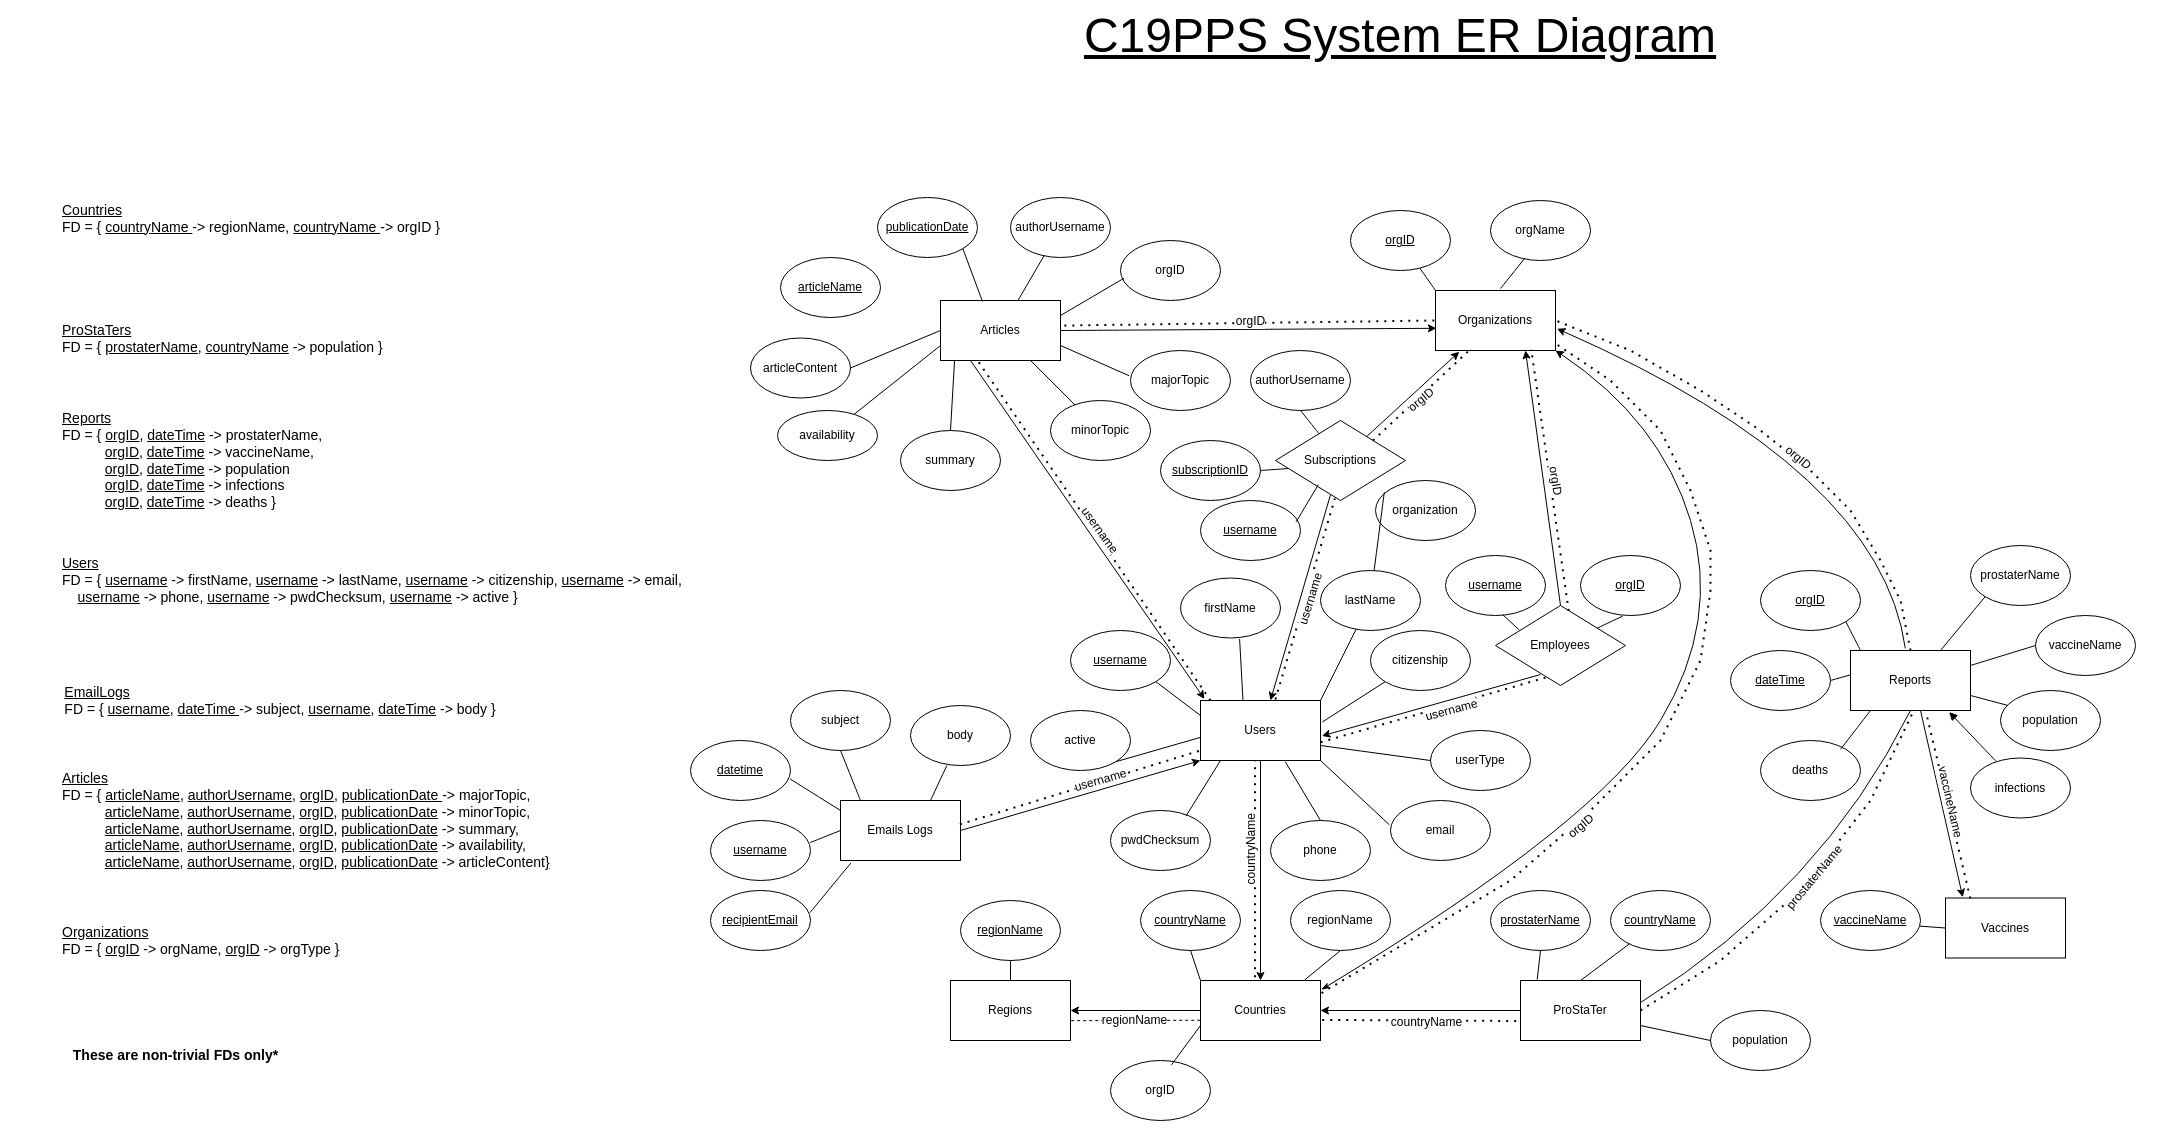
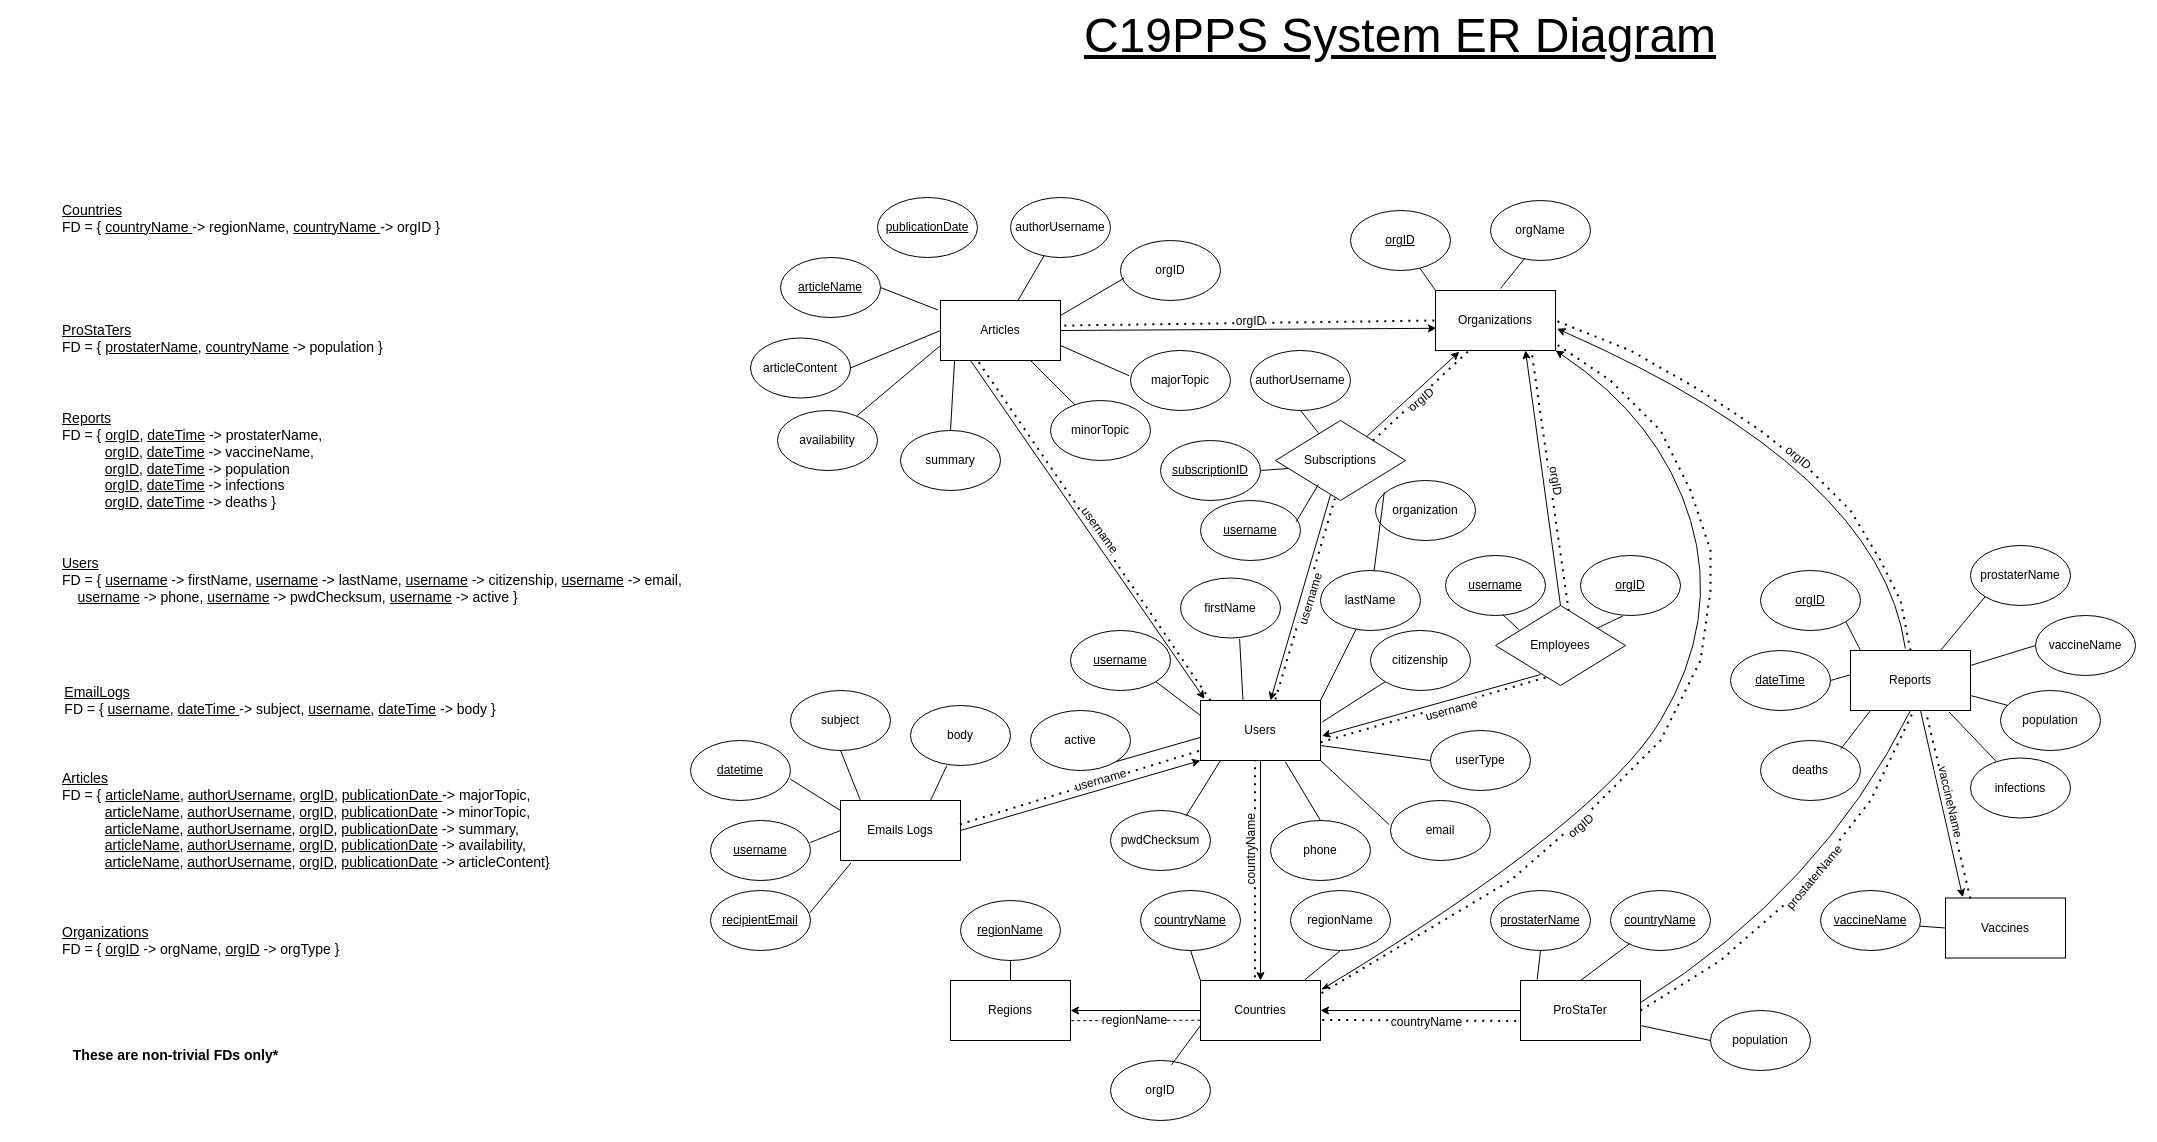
(973, 275) -> none
none -> (909, 299)
(828, 436) -> (828, 441)
(1955, 719) -> (1953, 716)
